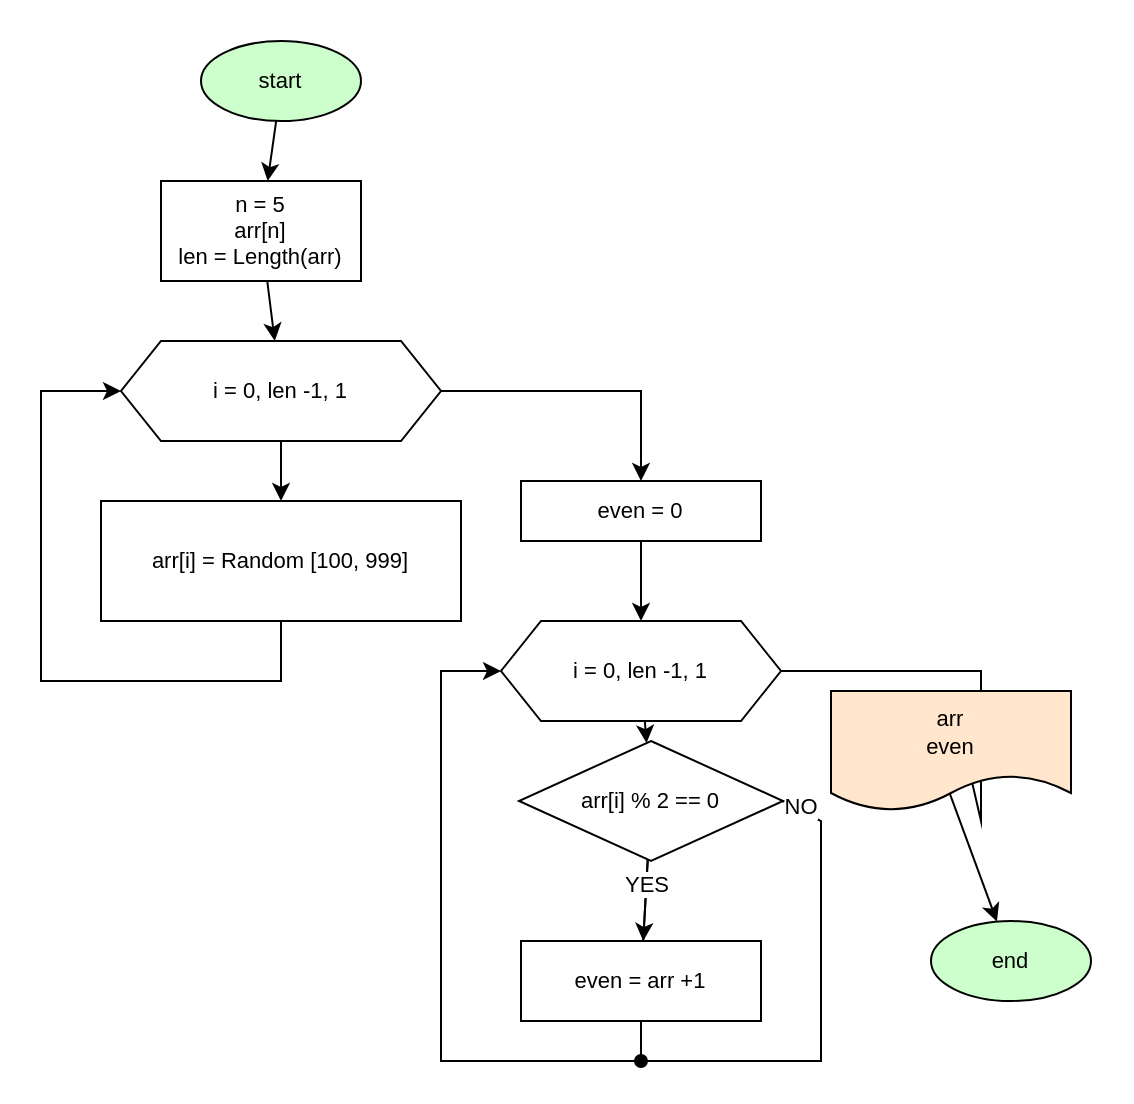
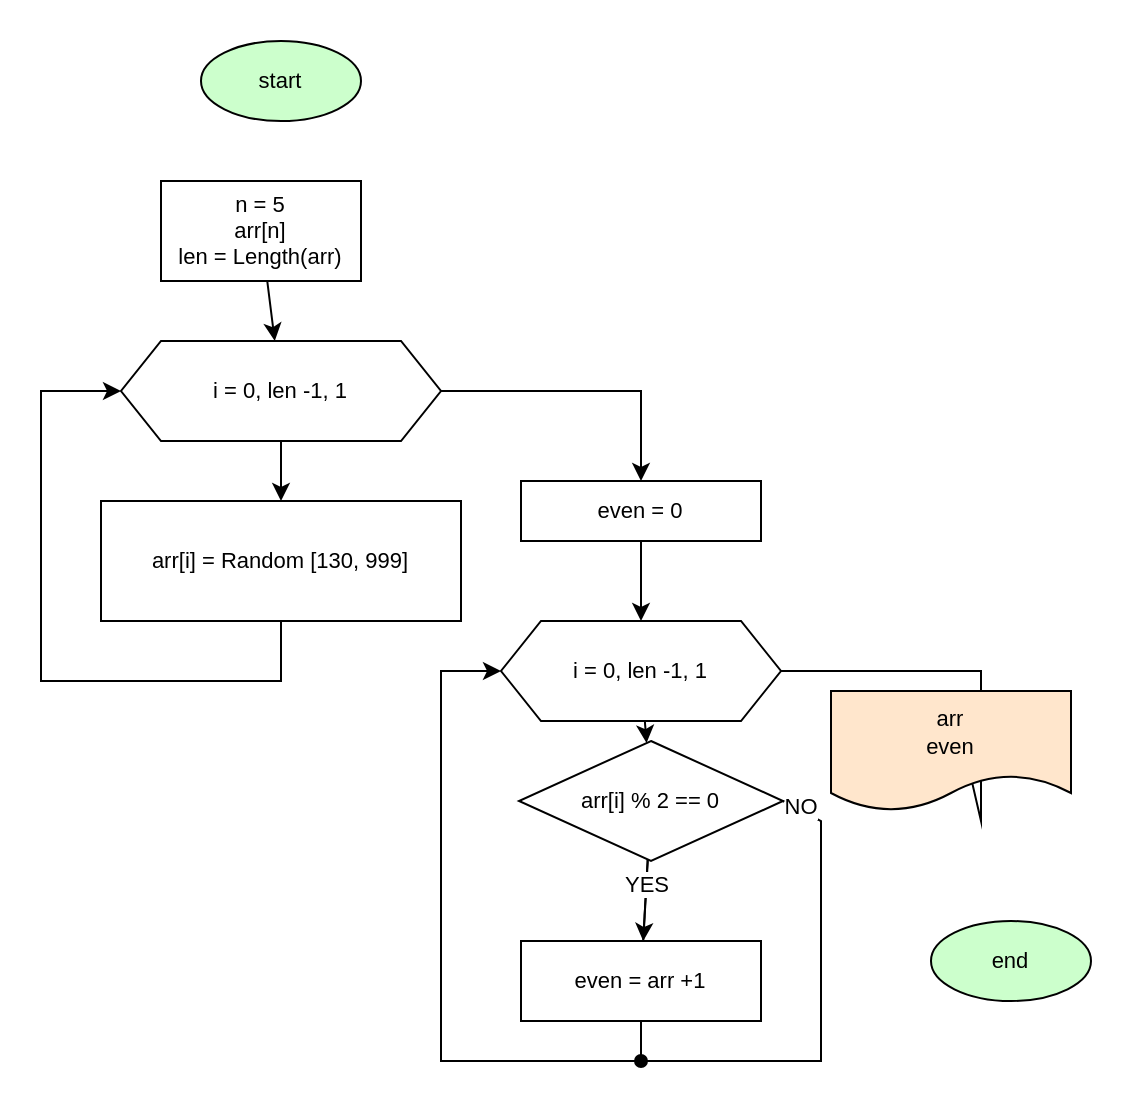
(273, 144) -> none
(281, 561) -> (281, 561)
(971, 850) -> none
